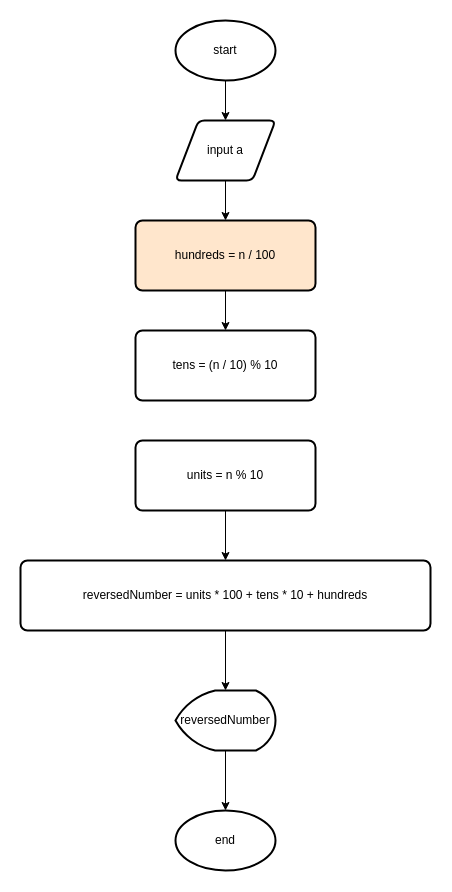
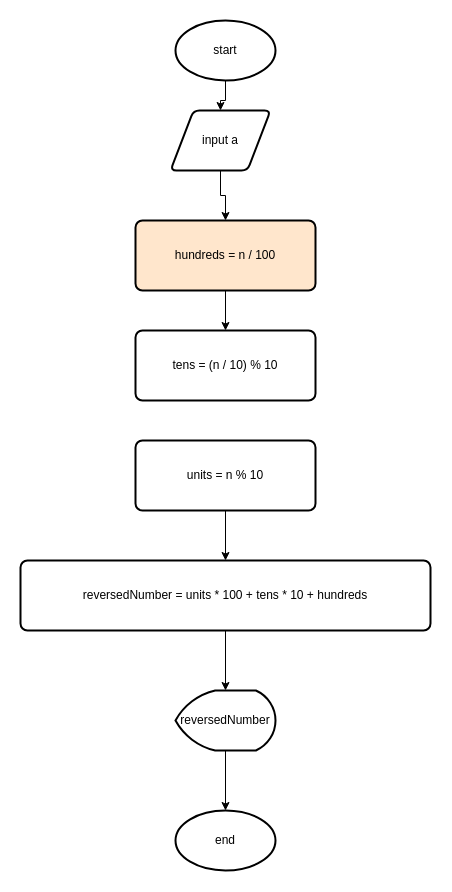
(226, 151) -> (221, 141)
